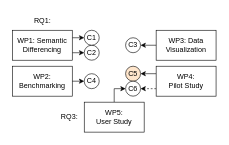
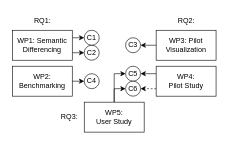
none -> (186, 21)
(186, 45) -> (186, 45)
none -> (120, 74)
(133, 74) -> (133, 74)
